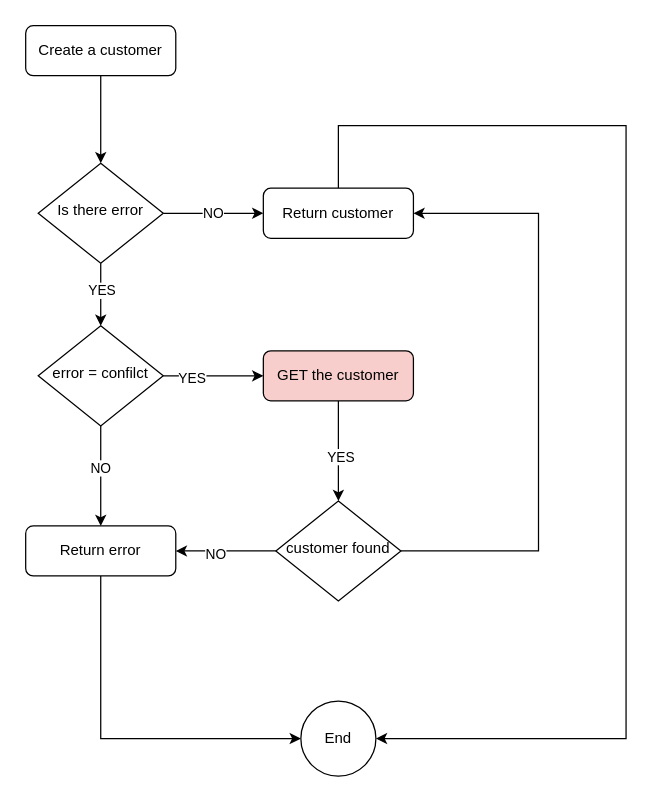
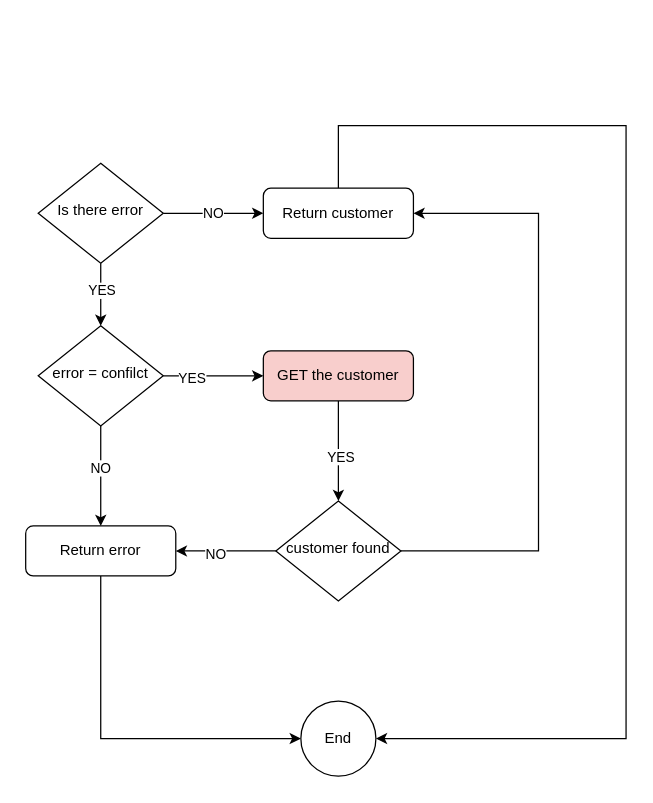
(101, 51) -> none
(101, 115) -> none
